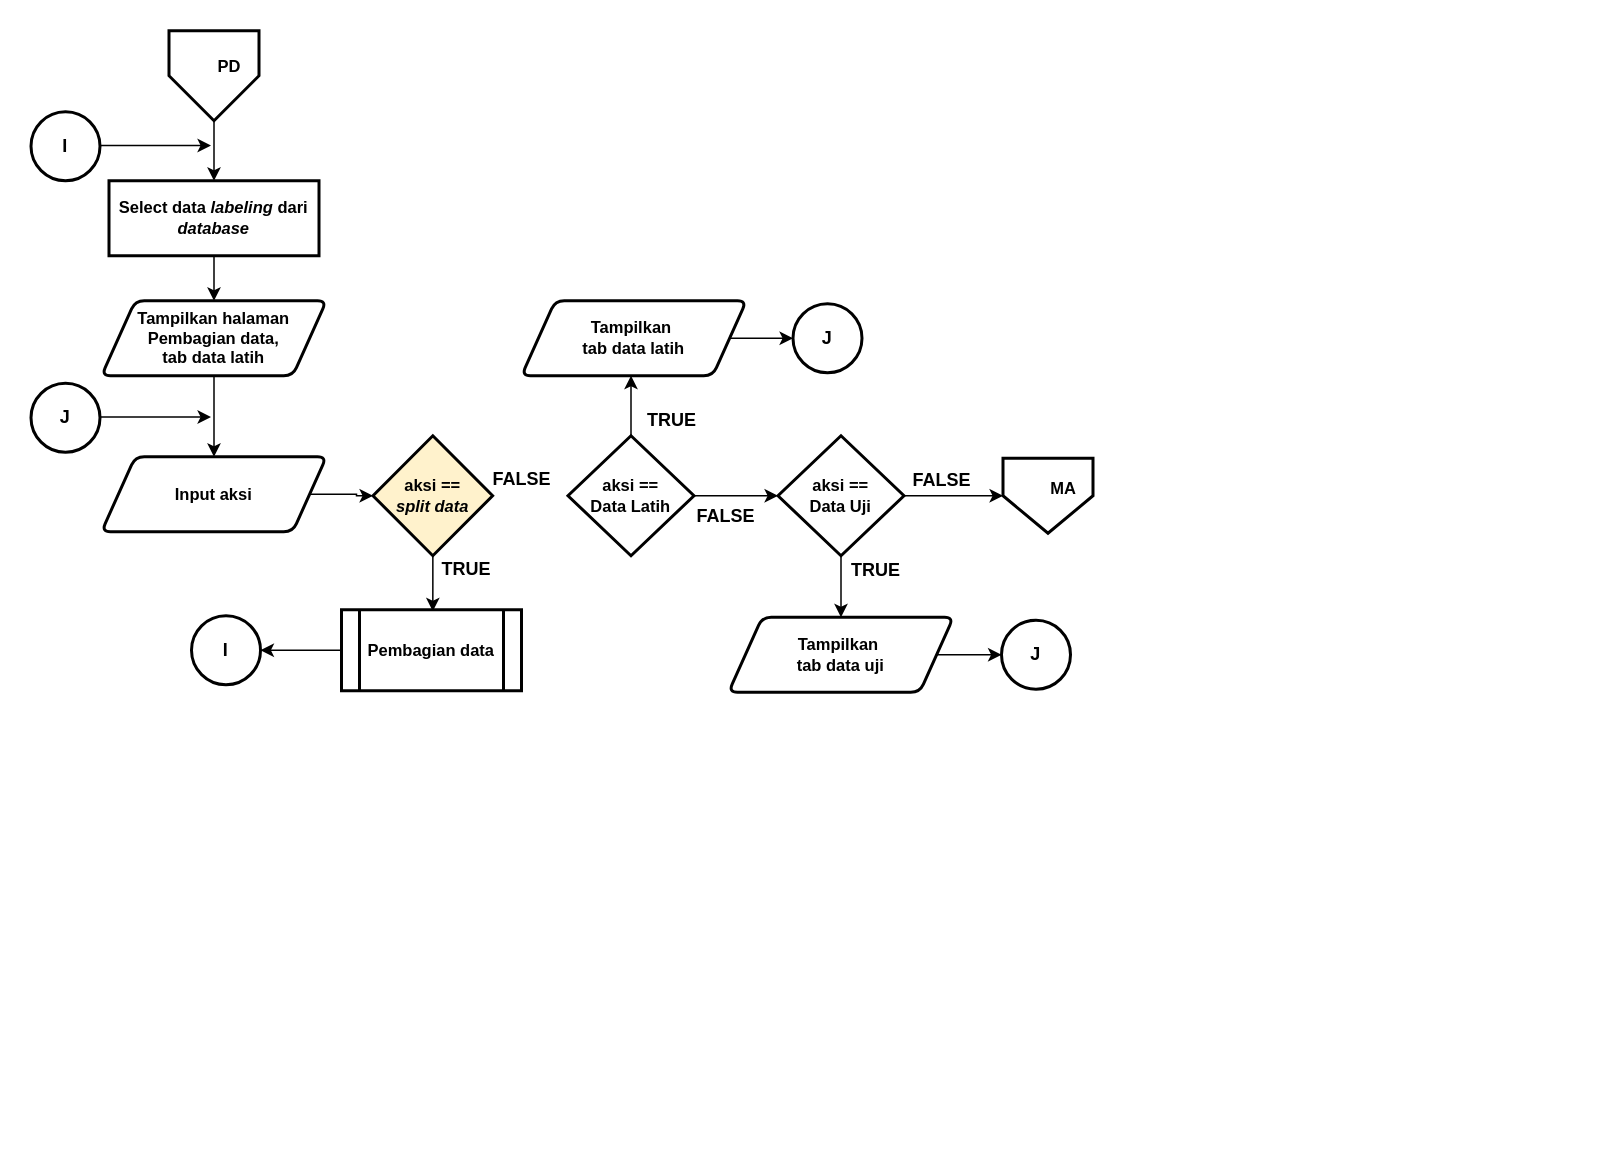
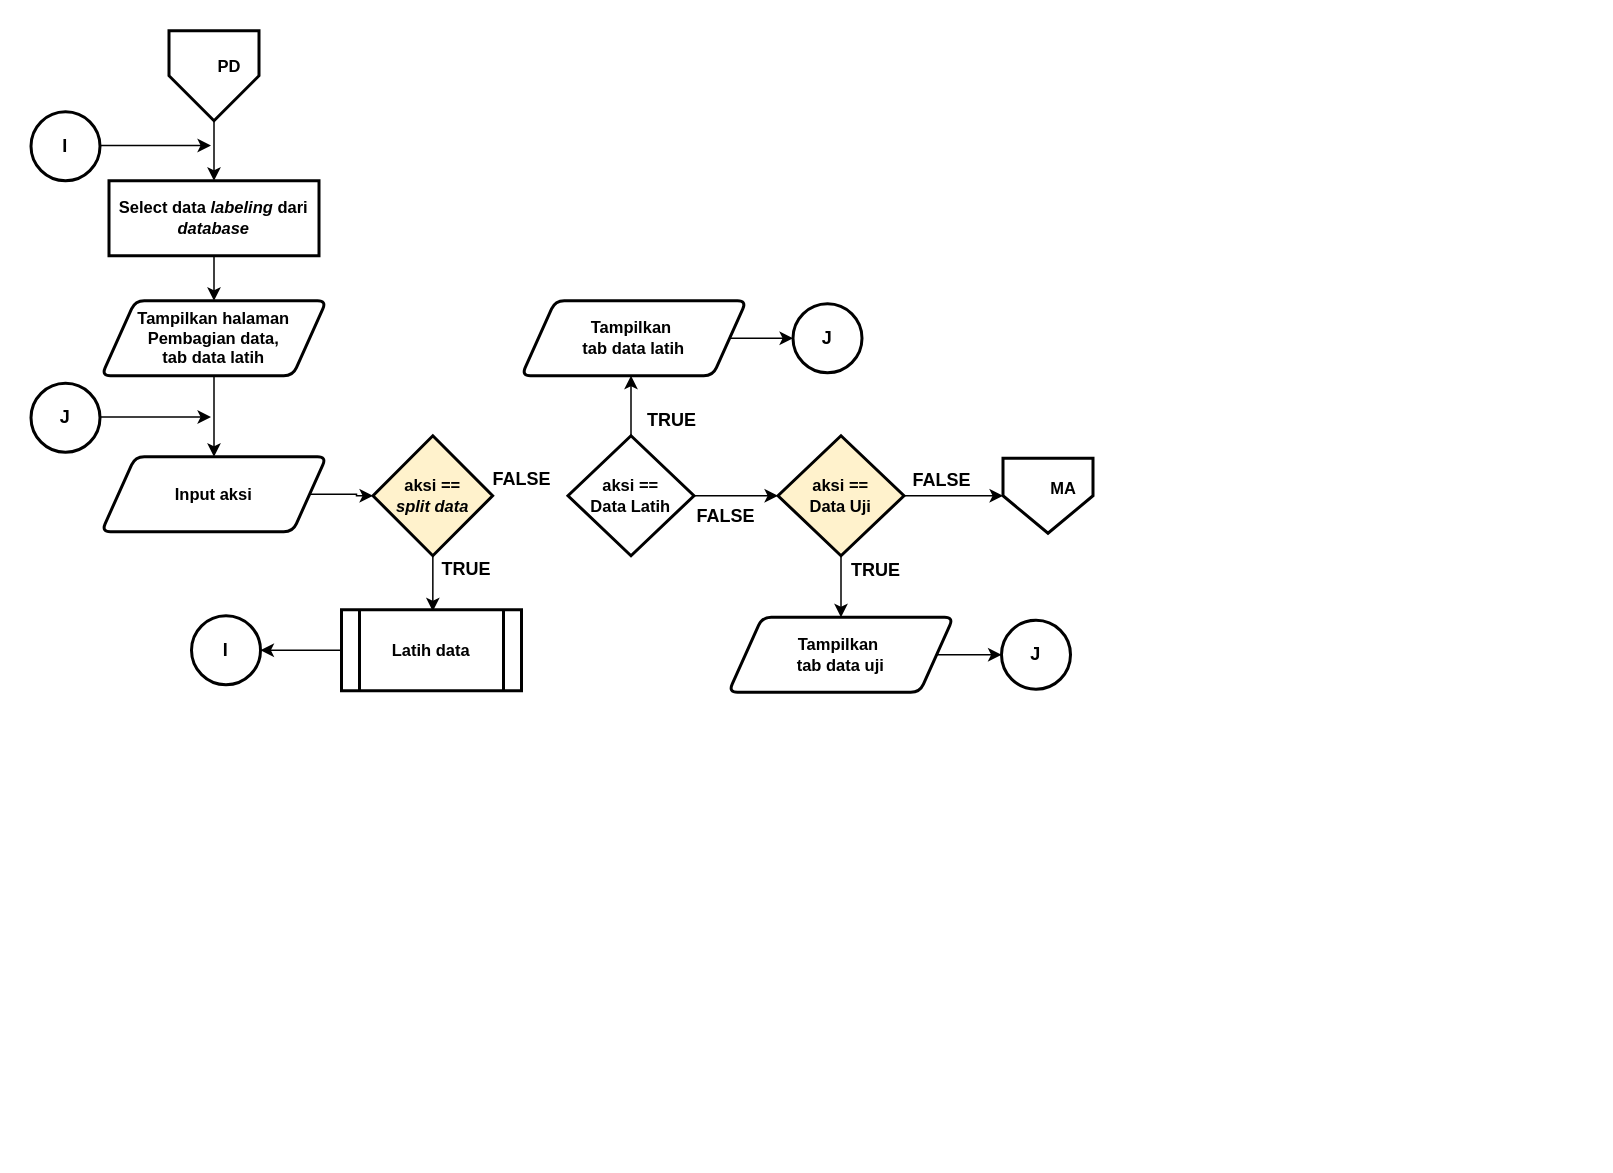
(841, 496) -> (841, 496)
(431, 650) -> (431, 650)
